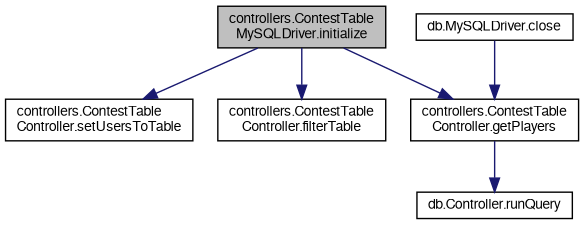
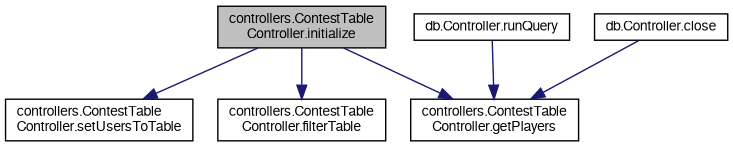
(302, 27) -> (302, 27)
(495, 27) -> (661, 27)
(495, 159) -> (493, 63)
